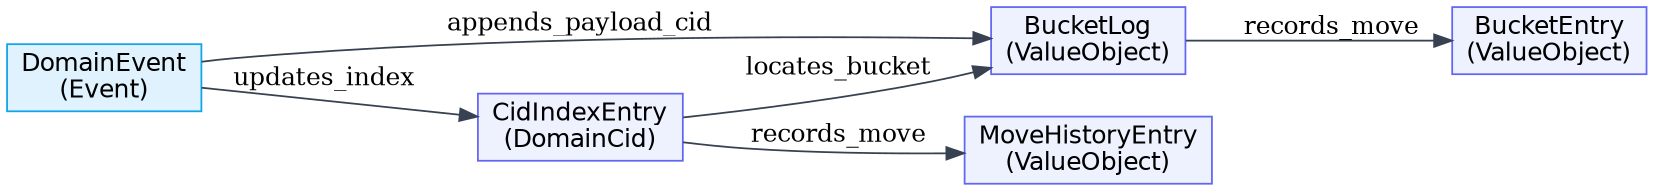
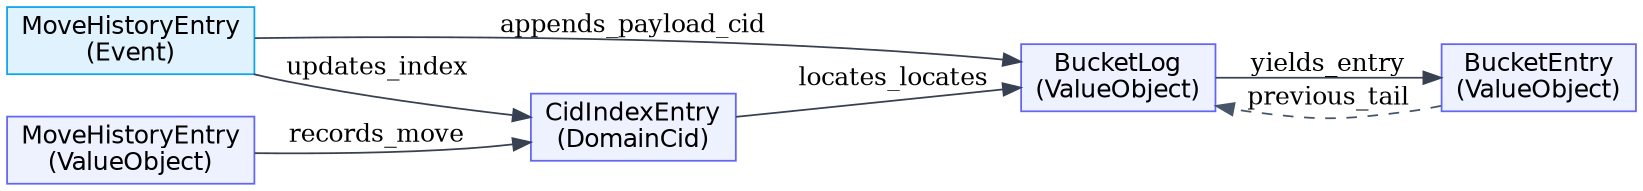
(1332, 27) -> (1329, 64)
(839, 68) -> (894, 79)
(104, 78) -> (131, 41)
none -> (1338, 118)
(814, 152) -> (384, 152)
